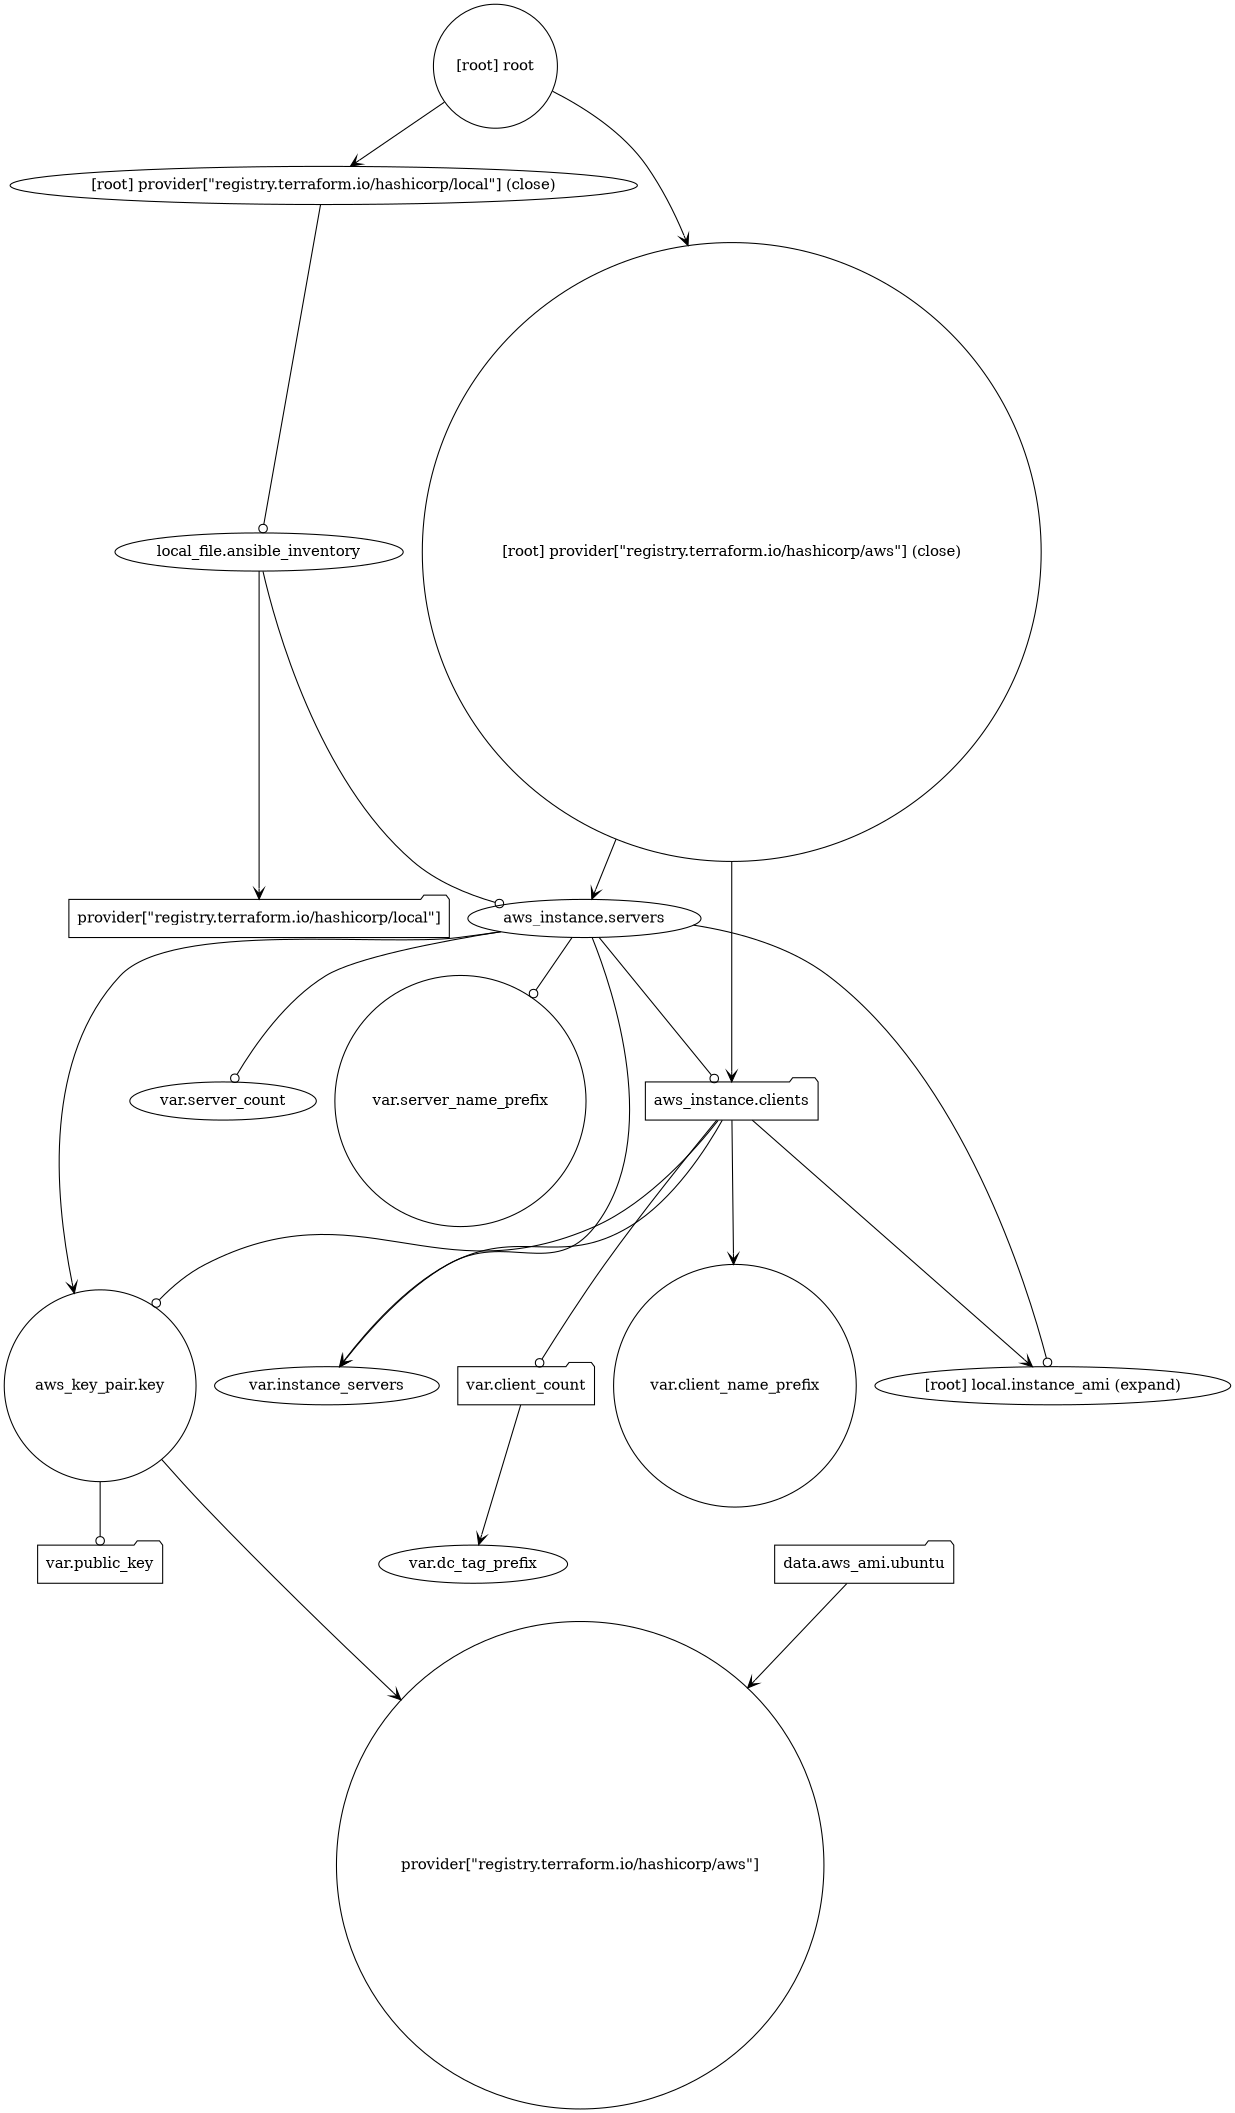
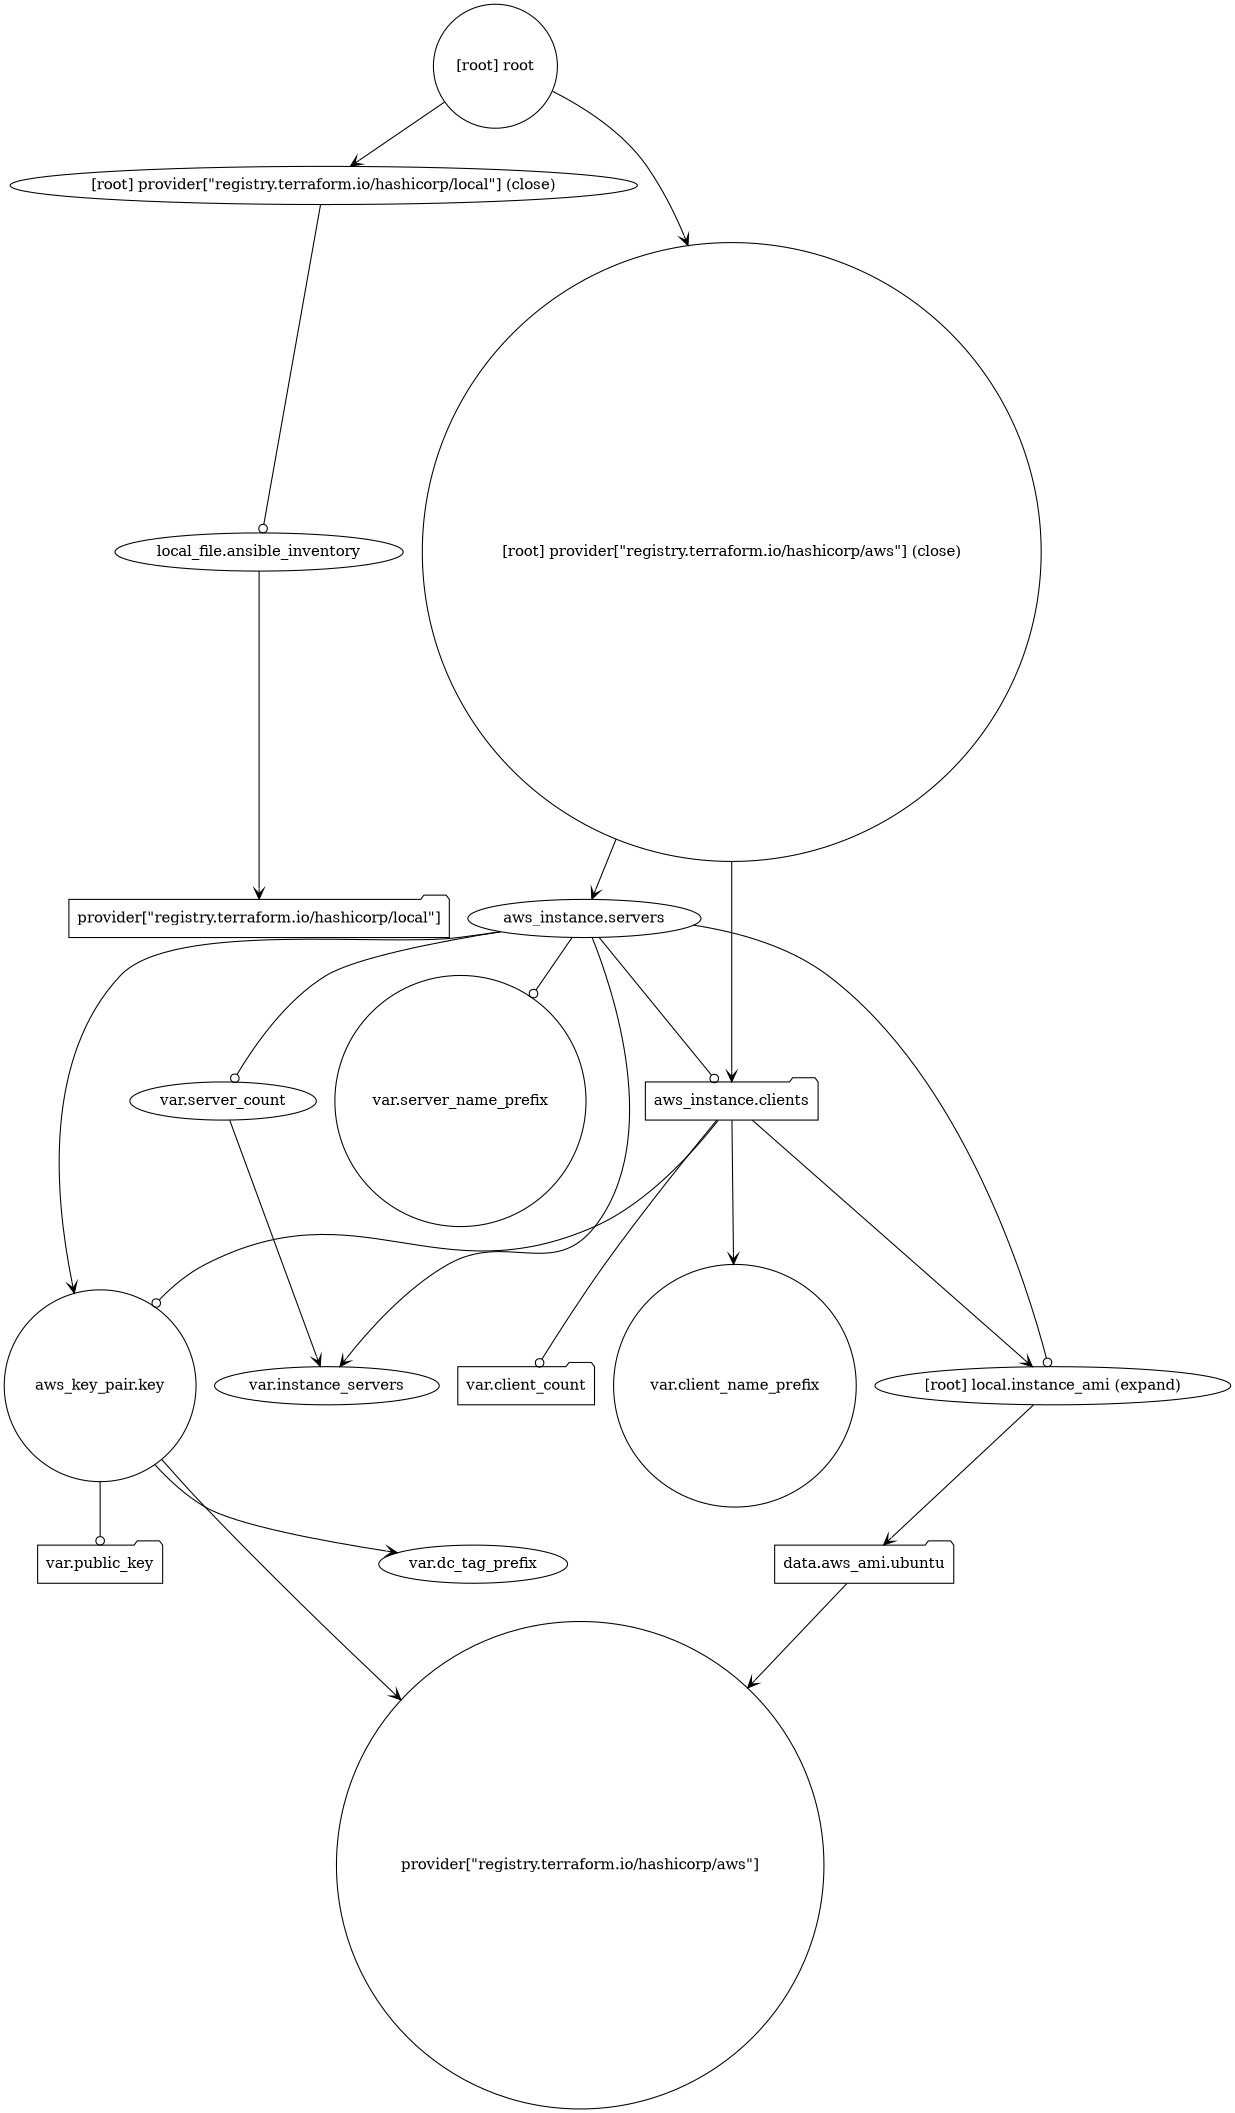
(339, 768) -> none
(587, 1243) -> (271, 1232)
(501, 1470) -> (262, 1527)
none -> (963, 1471)
